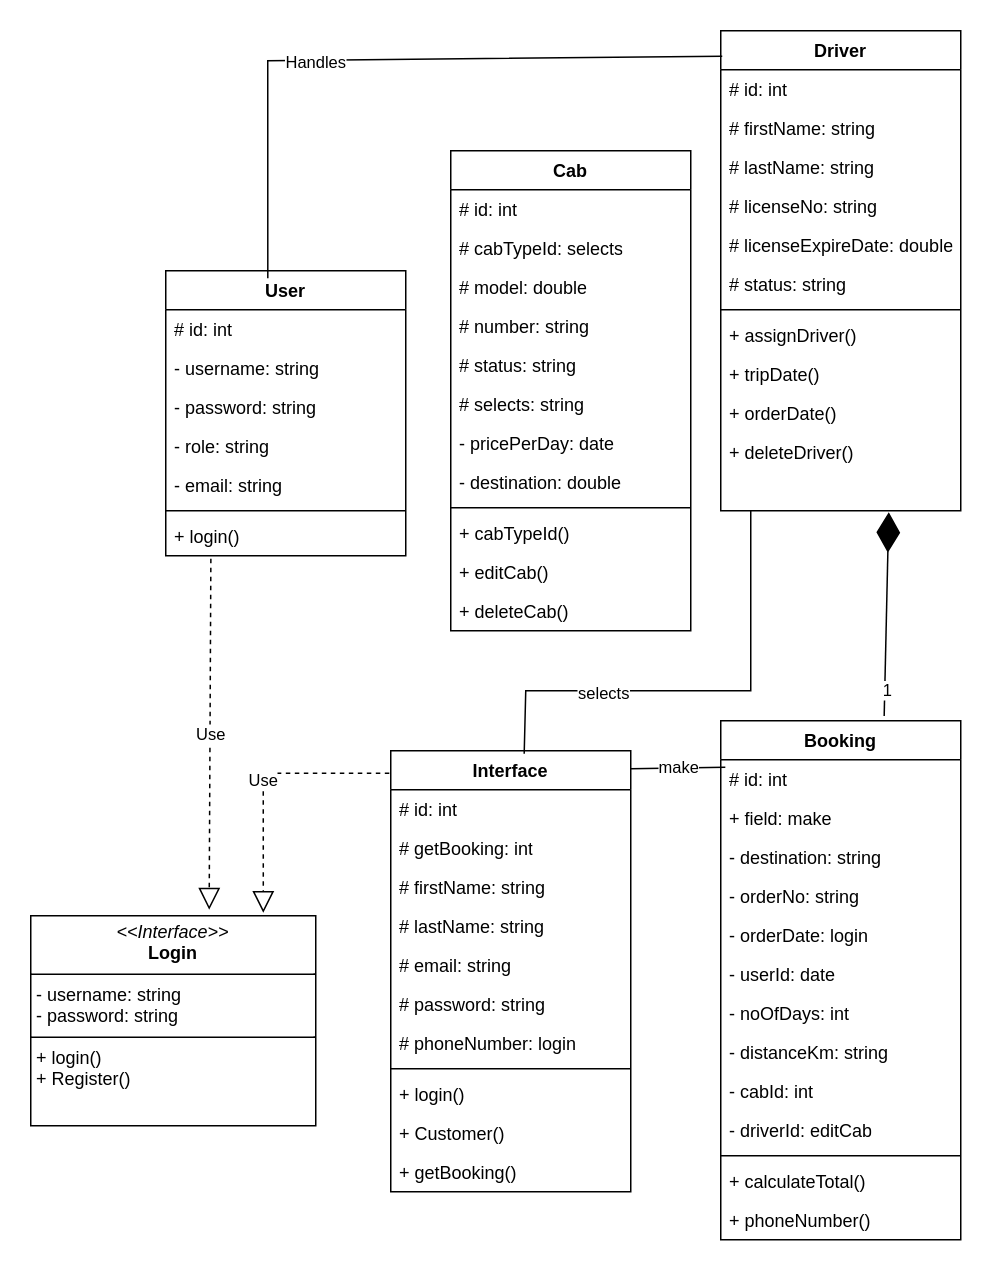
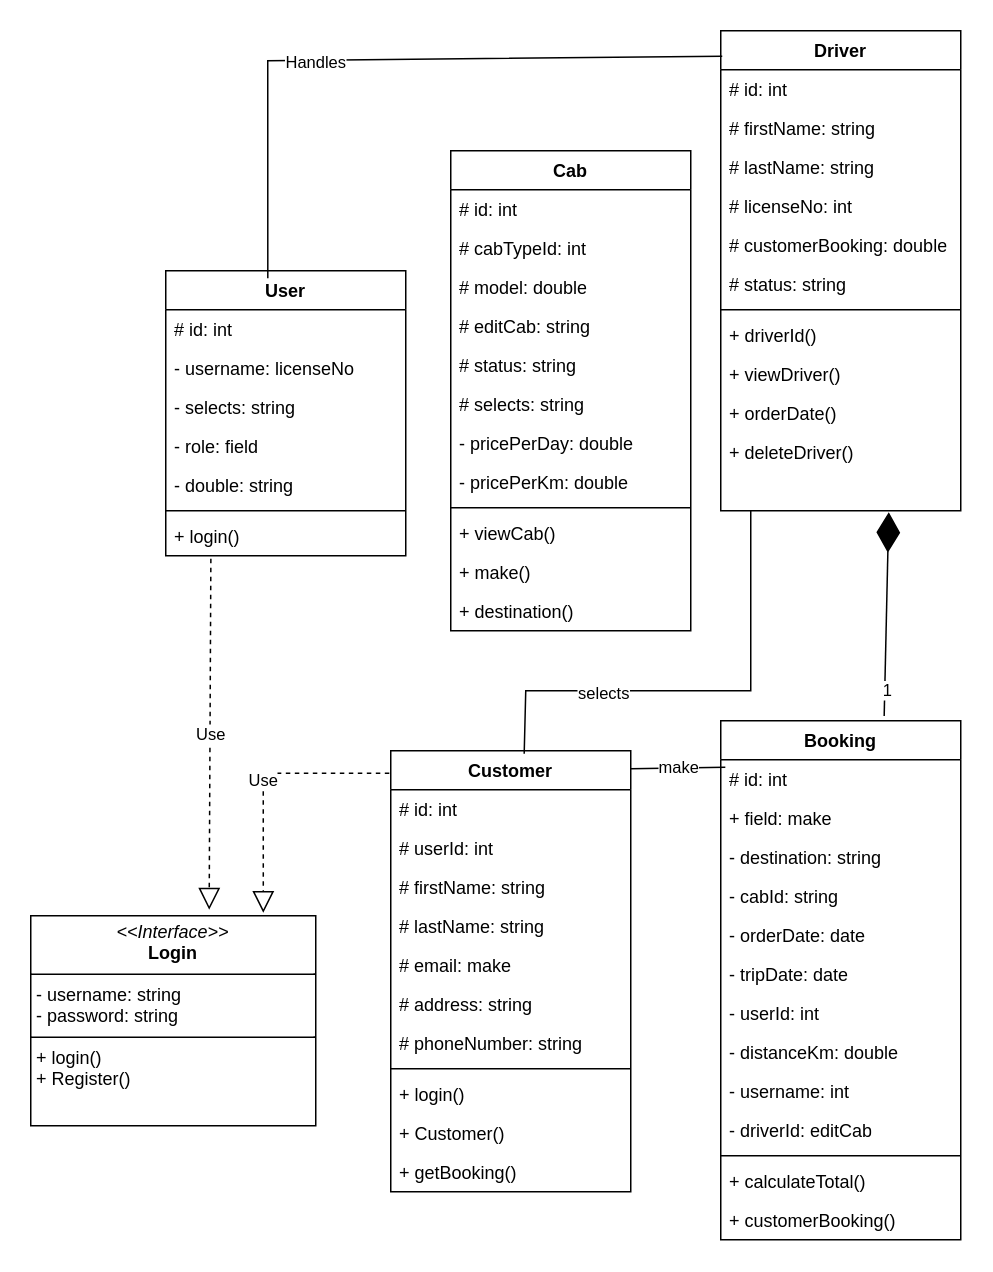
(811, 208) -> (796, 208)
(551, 250) -> (531, 250)
(842, 258) -> (842, 258)
(531, 328) -> (534, 328)
(803, 337) -> (786, 337)
(256, 370) -> (269, 370)
(786, 376) -> (793, 376)
(256, 409) -> (249, 409)
(546, 445) -> (554, 445)
(234, 448) -> (226, 448)
(552, 484) -> (549, 484)
(236, 487) -> (244, 487)
(523, 535) -> (511, 535)
(511, 574) -> (498, 574)
(521, 613) -> (528, 613)
(511, 772) -> (511, 772)
(474, 850) -> (456, 850)
(806, 898) -> (796, 898)
(809, 937) -> (808, 937)
(461, 967) -> (454, 967)
(793, 976) -> (801, 976)
(481, 1006) -> (476, 1006)
(796, 1015) -> (786, 1015)
(489, 1045) -> (496, 1045)
(819, 1054) -> (819, 1054)
(781, 1093) -> (796, 1093)
(803, 1222) -> (821, 1222)
